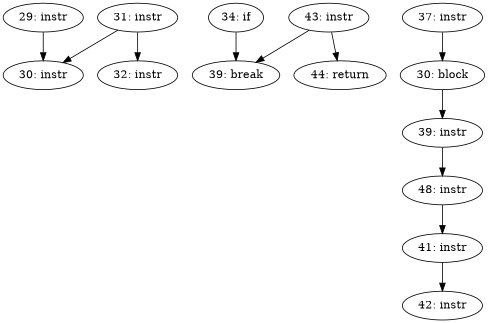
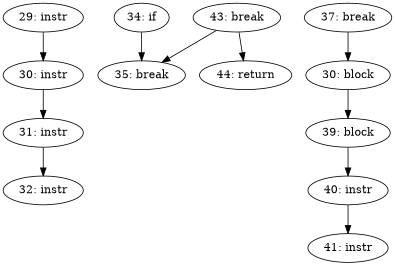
(329, 18) -> (237, 18)
(442, 18) -> (348, 18)
(94, 44) -> (43, 100)
(236, 75) -> (142, 75)
(442, 133) -> (348, 133)
(442, 190) -> (348, 190)
(442, 306) -> none
